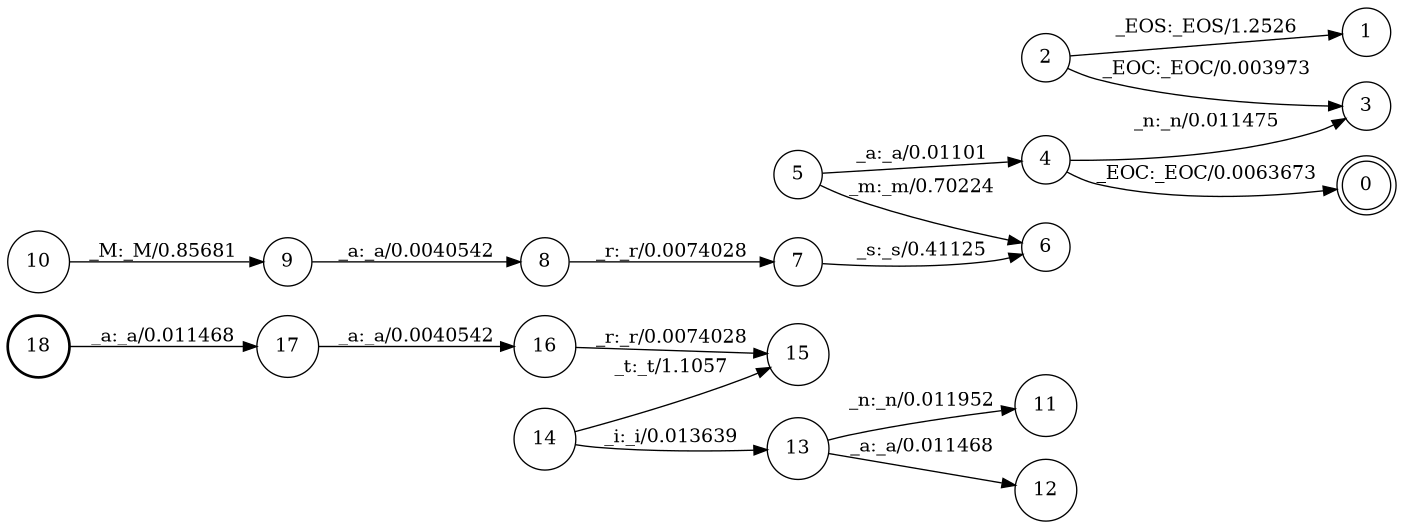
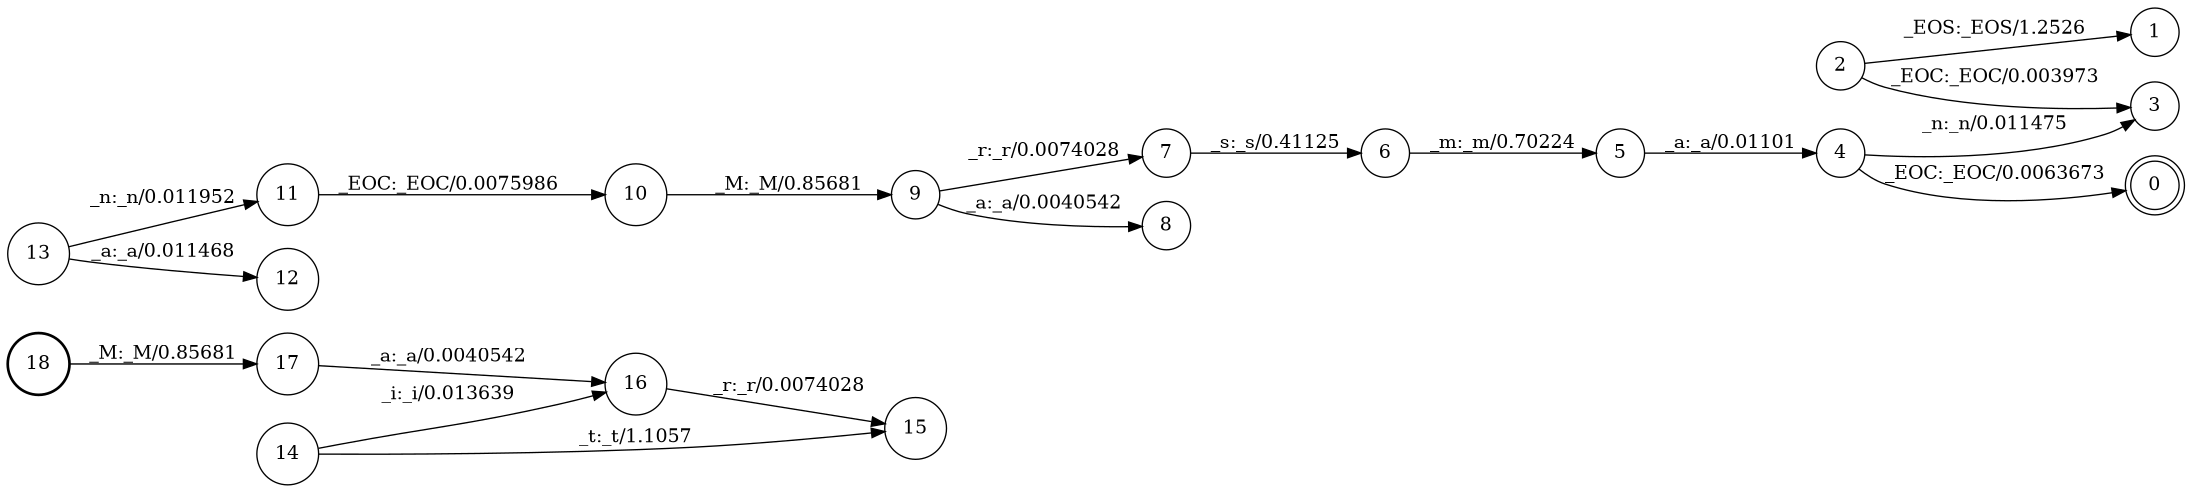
none -> (455, 195)
(913, 217) -> (1496, 153)
(665, 262) -> (1034, 175)
(163, 336) -> (163, 354)
(665, 451) -> (456, 424)
